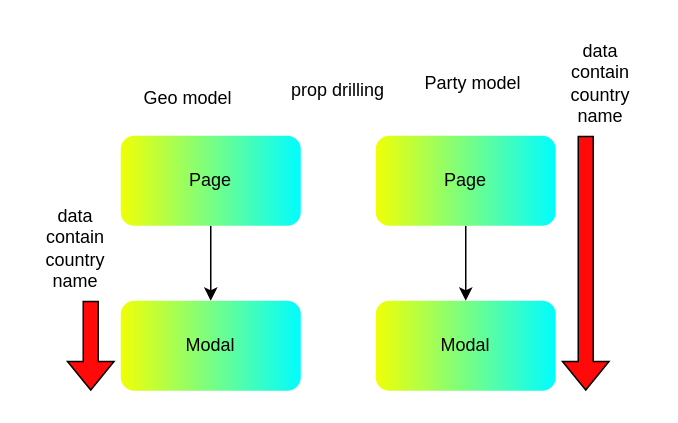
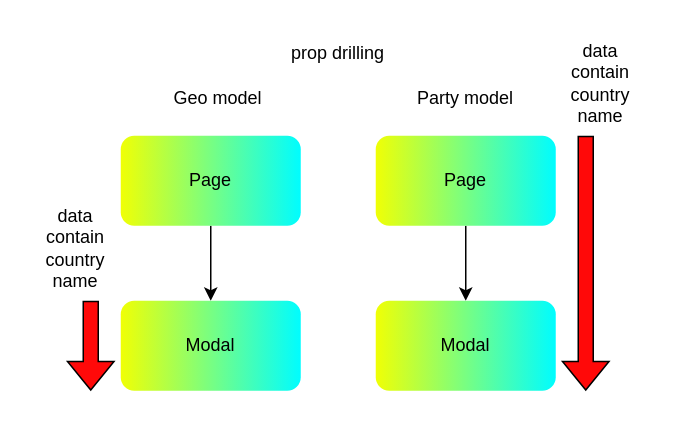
(473, 83) -> (466, 98)
(338, 91) -> (338, 53)
(188, 98) -> (218, 98)
